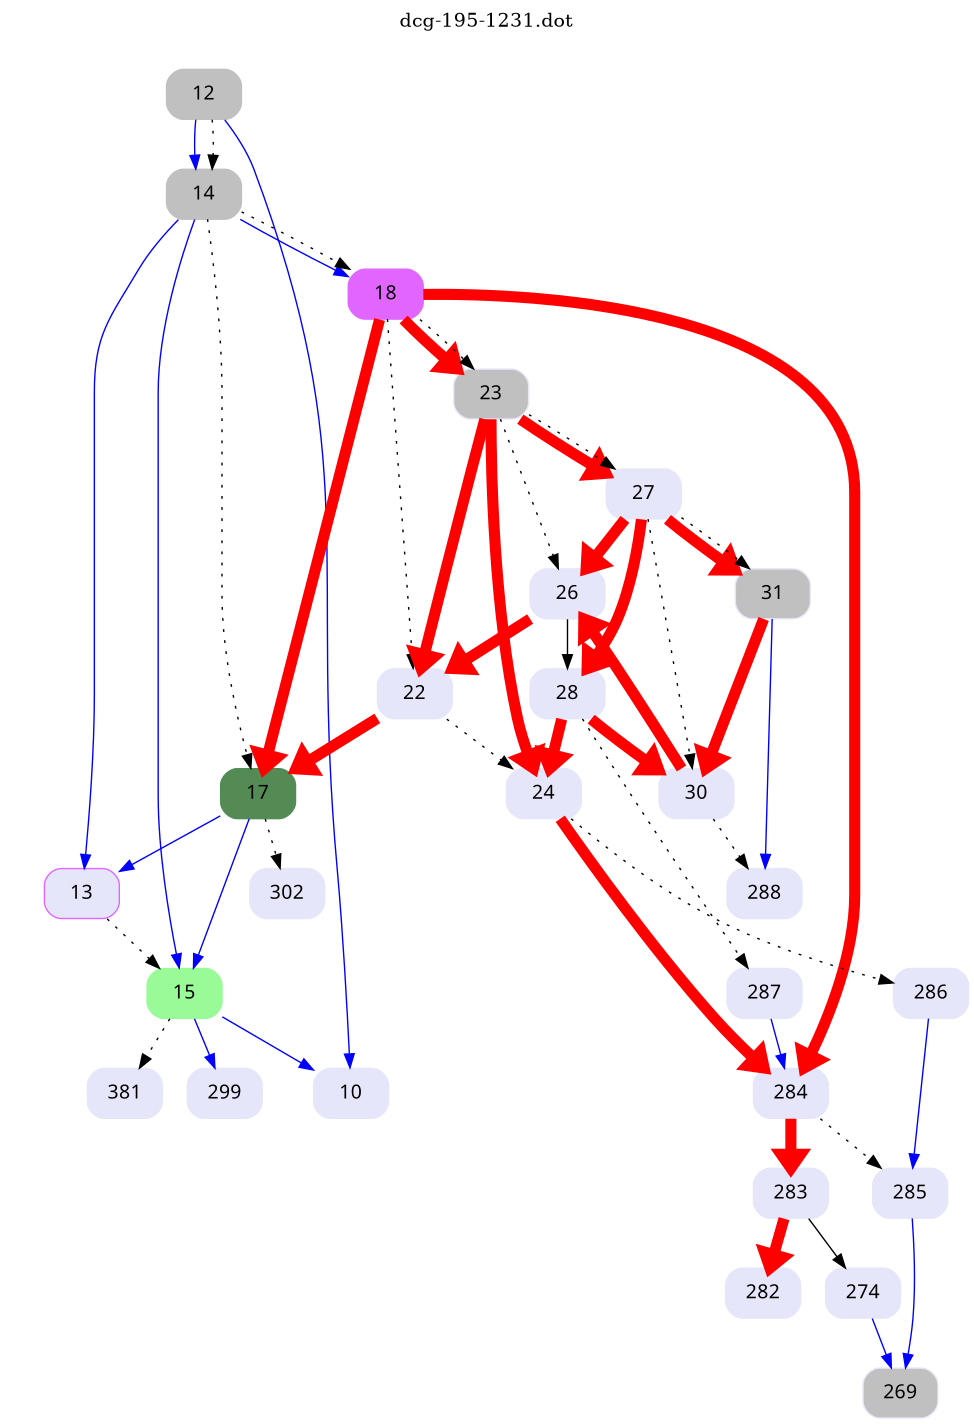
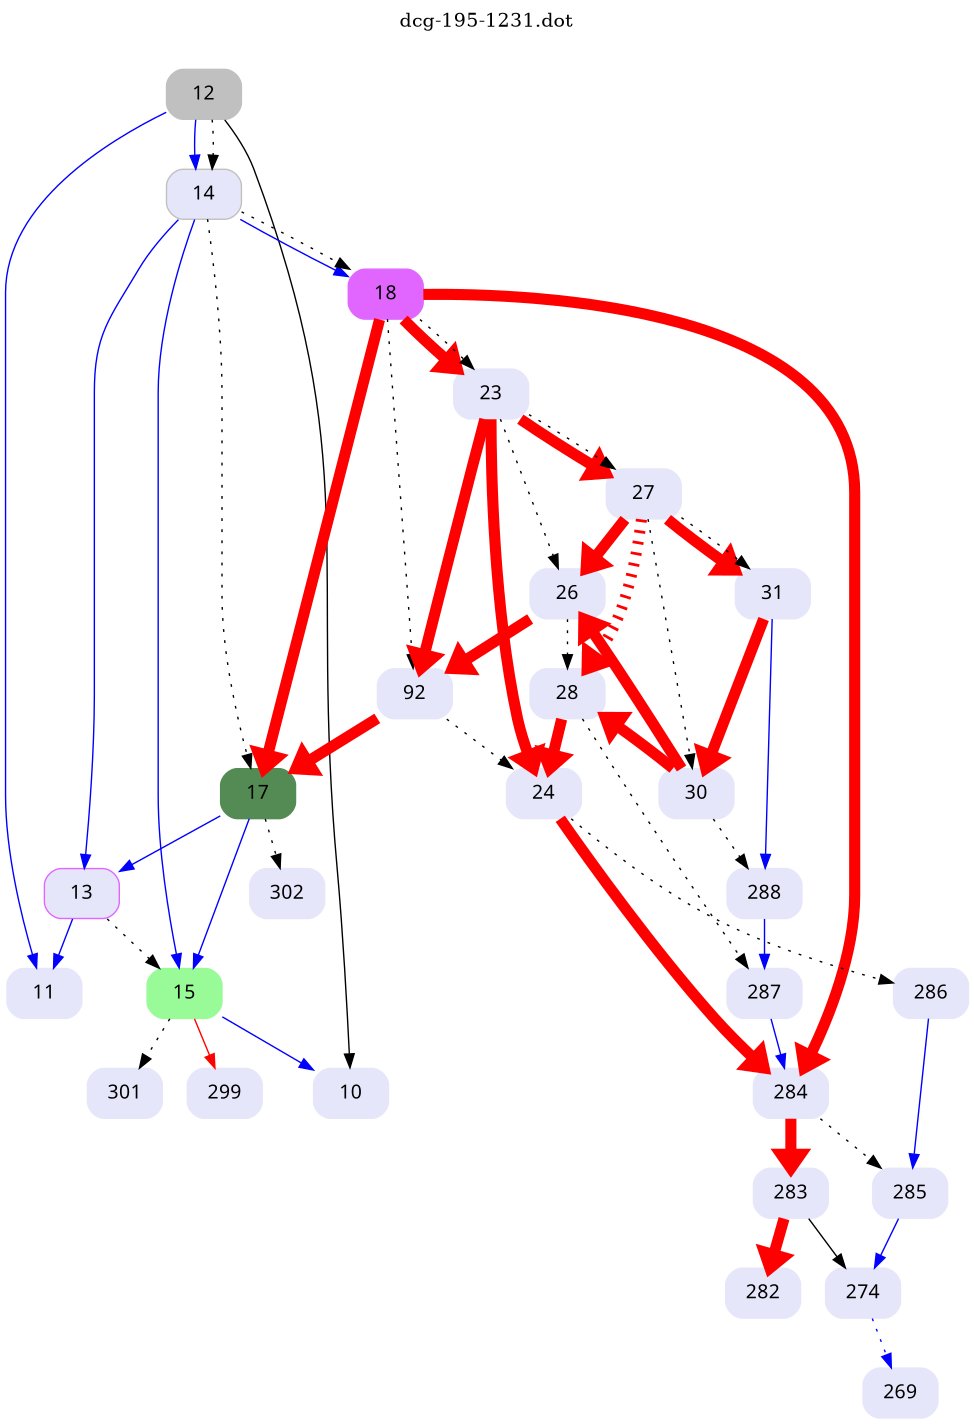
(204, 194) -> (204, 194)
(491, 394) -> (491, 394)
(327, 578) -> (327, 578)
(627, 591) -> (627, 591)
(773, 594) -> (773, 594)
(567, 637) -> (567, 637)
(415, 694) -> (415, 694)
(619, 741) -> (645, 747)
none -> (765, 931)
none -> (44, 993)
(202, 1037) -> (202, 1037)
(125, 1093) -> (125, 1093)
(914, 1286) -> (890, 1237)
(879, 1337) -> (879, 1337)
(900, 1393) -> (900, 1393)
